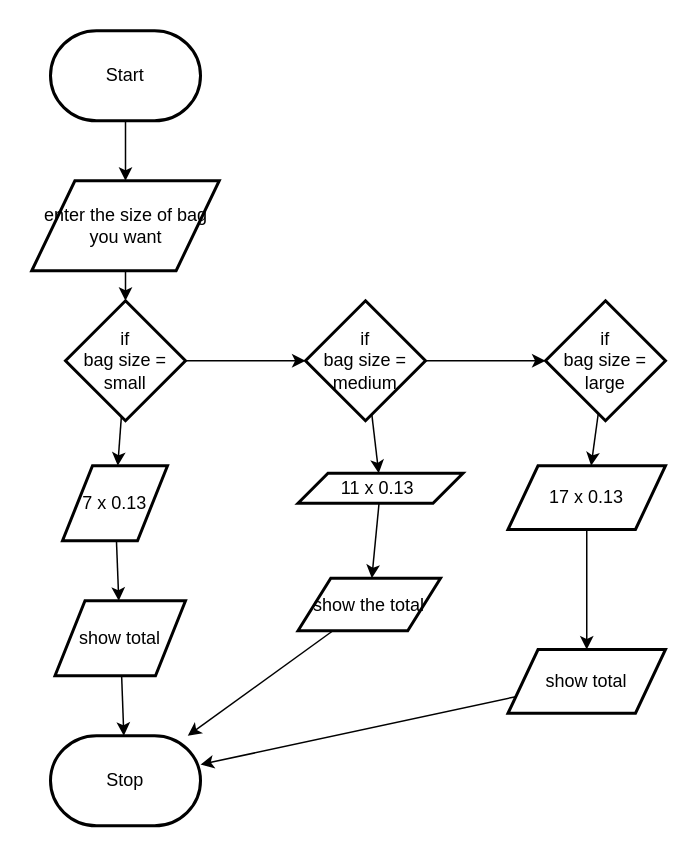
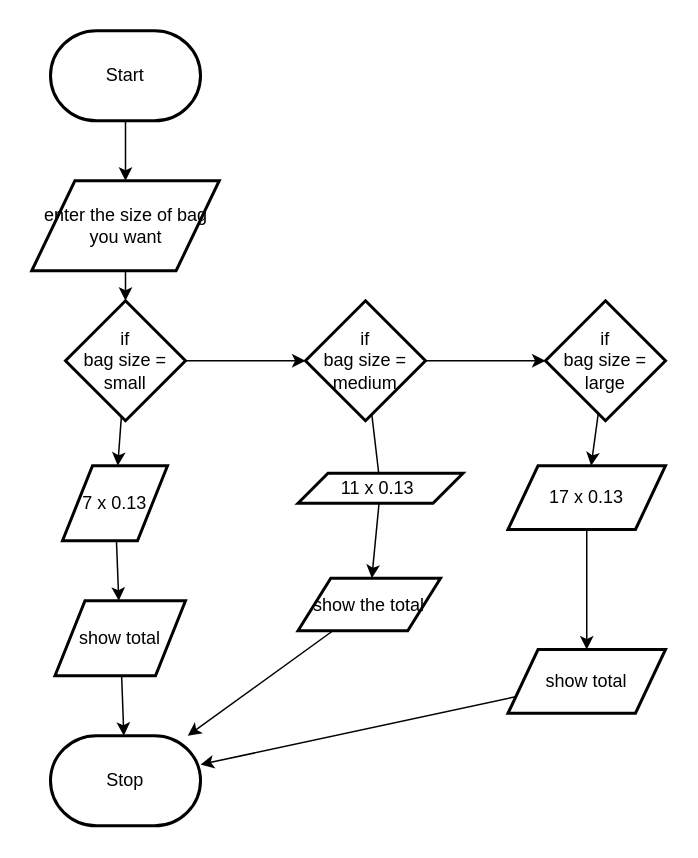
(377, 462) -> (378, 466)
